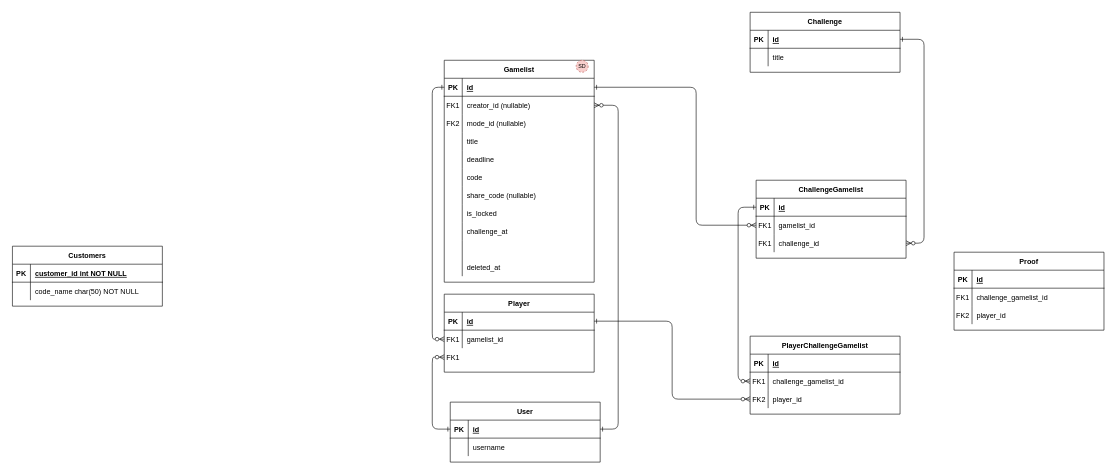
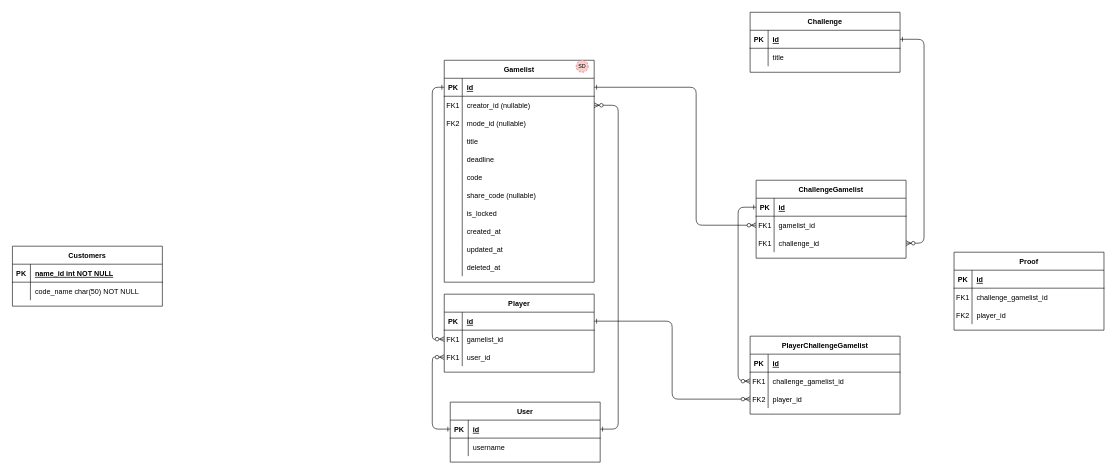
(489, 232) -> (487, 232)
none -> (528, 249)
(79, 274) -> (70, 274)
none -> (528, 357)
